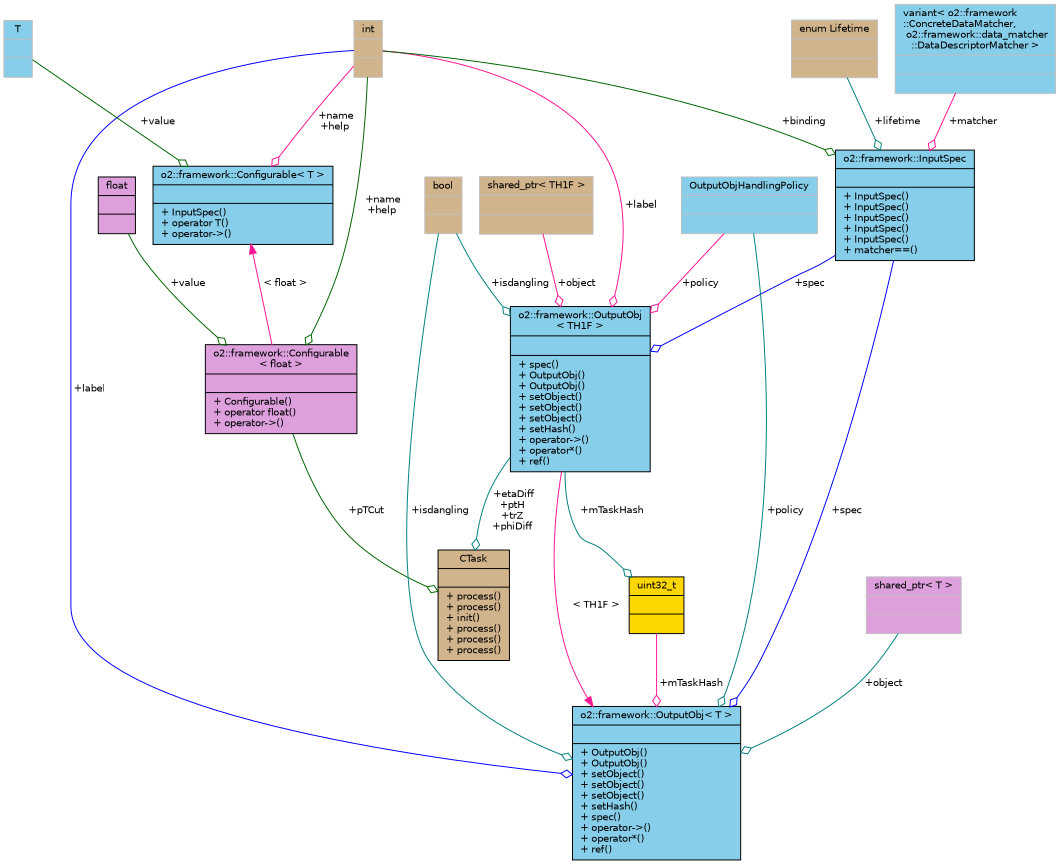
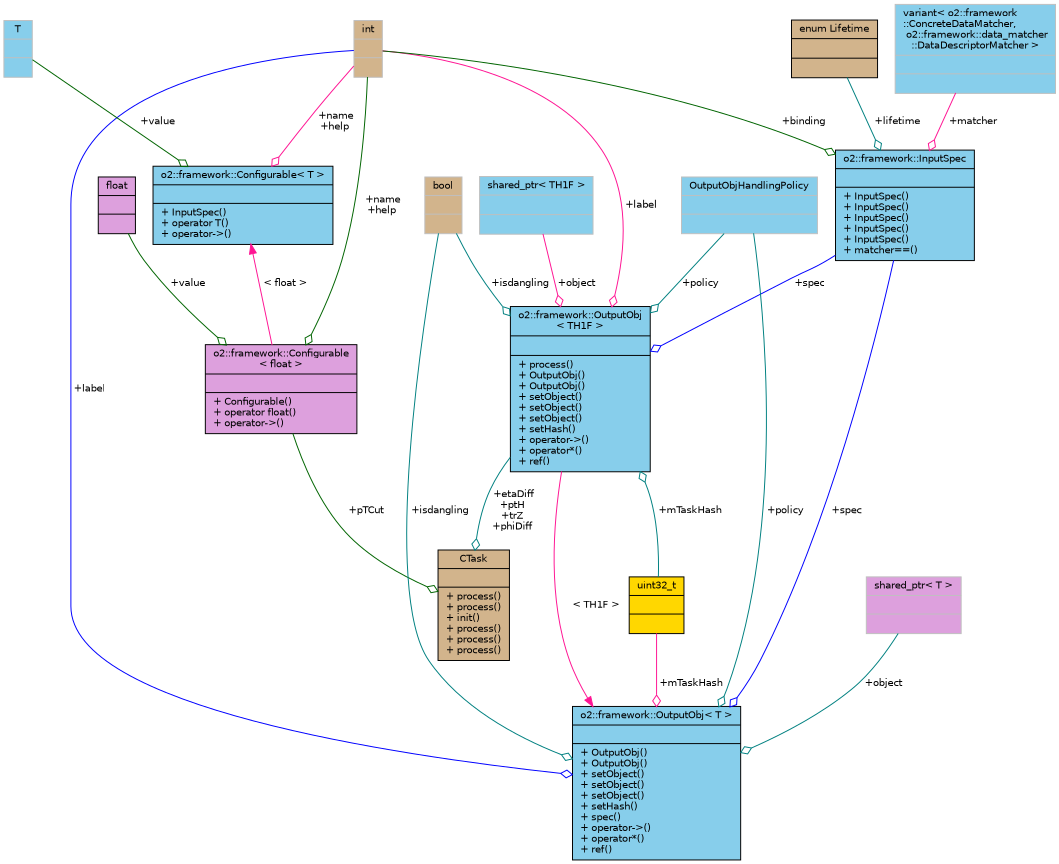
(835, 49) -> (835, 49)
(536, 205) -> (536, 205)
(691, 269) -> (691, 269)
(539, 365) -> (546, 365)
(577, 531) -> (656, 529)
